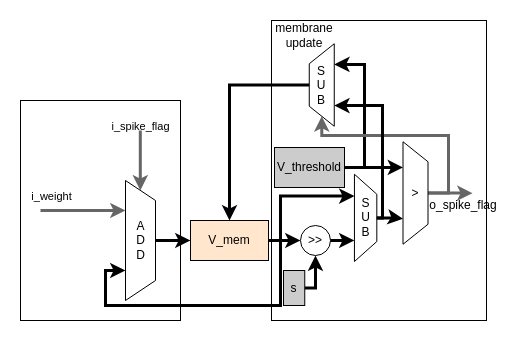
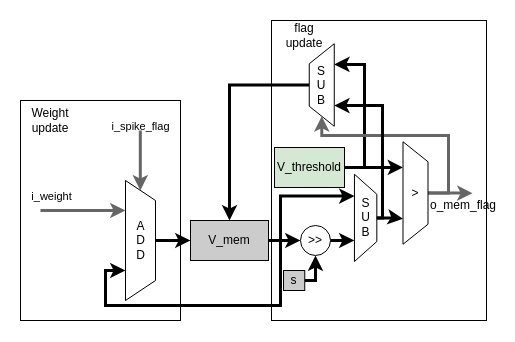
(305, 36) -> (305, 36)
none -> (51, 121)
(310, 168) -> (310, 168)
(464, 206) -> (464, 206)
(230, 241) -> (230, 241)
(294, 288) -> (294, 281)
